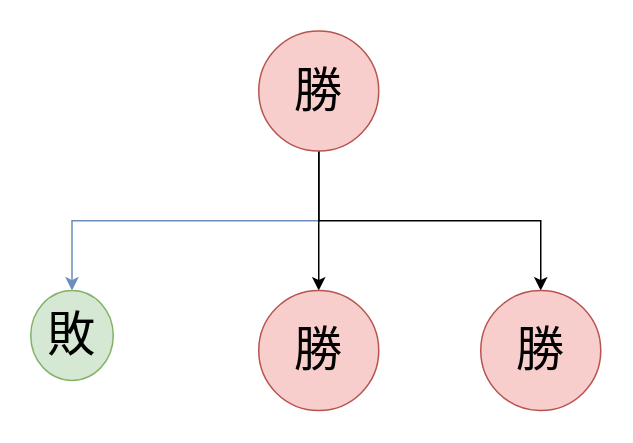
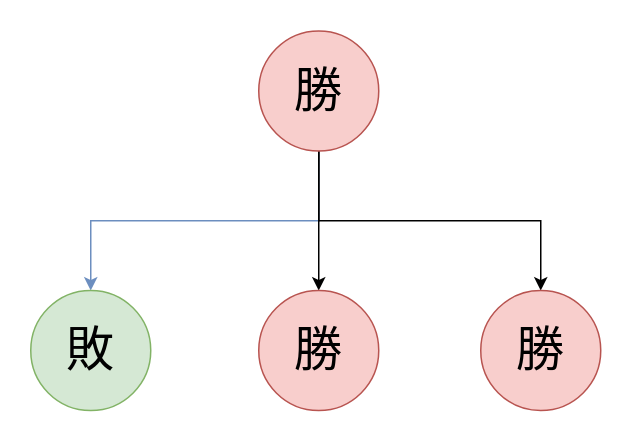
(72, 335) -> (91, 350)
